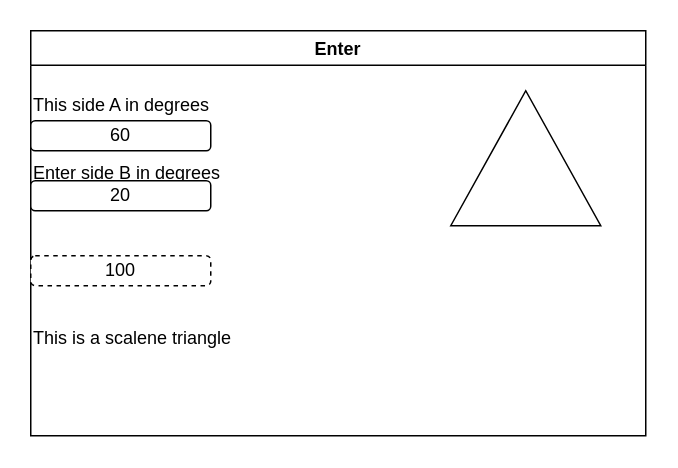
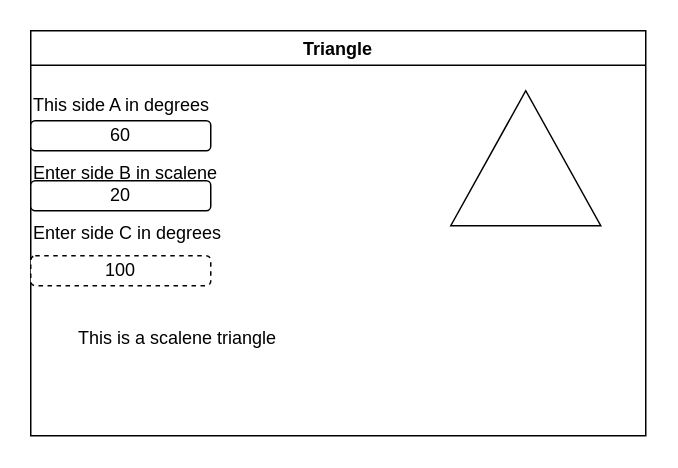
(338, 49) -> (338, 49)
(136, 173) -> (133, 173)
none -> (143, 233)
(151, 338) -> (196, 338)
